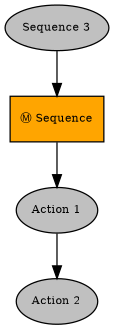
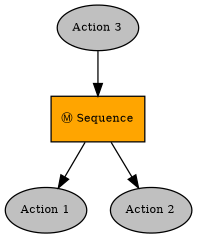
(57, 28) -> (98, 28)
(57, 250) -> (122, 160)
